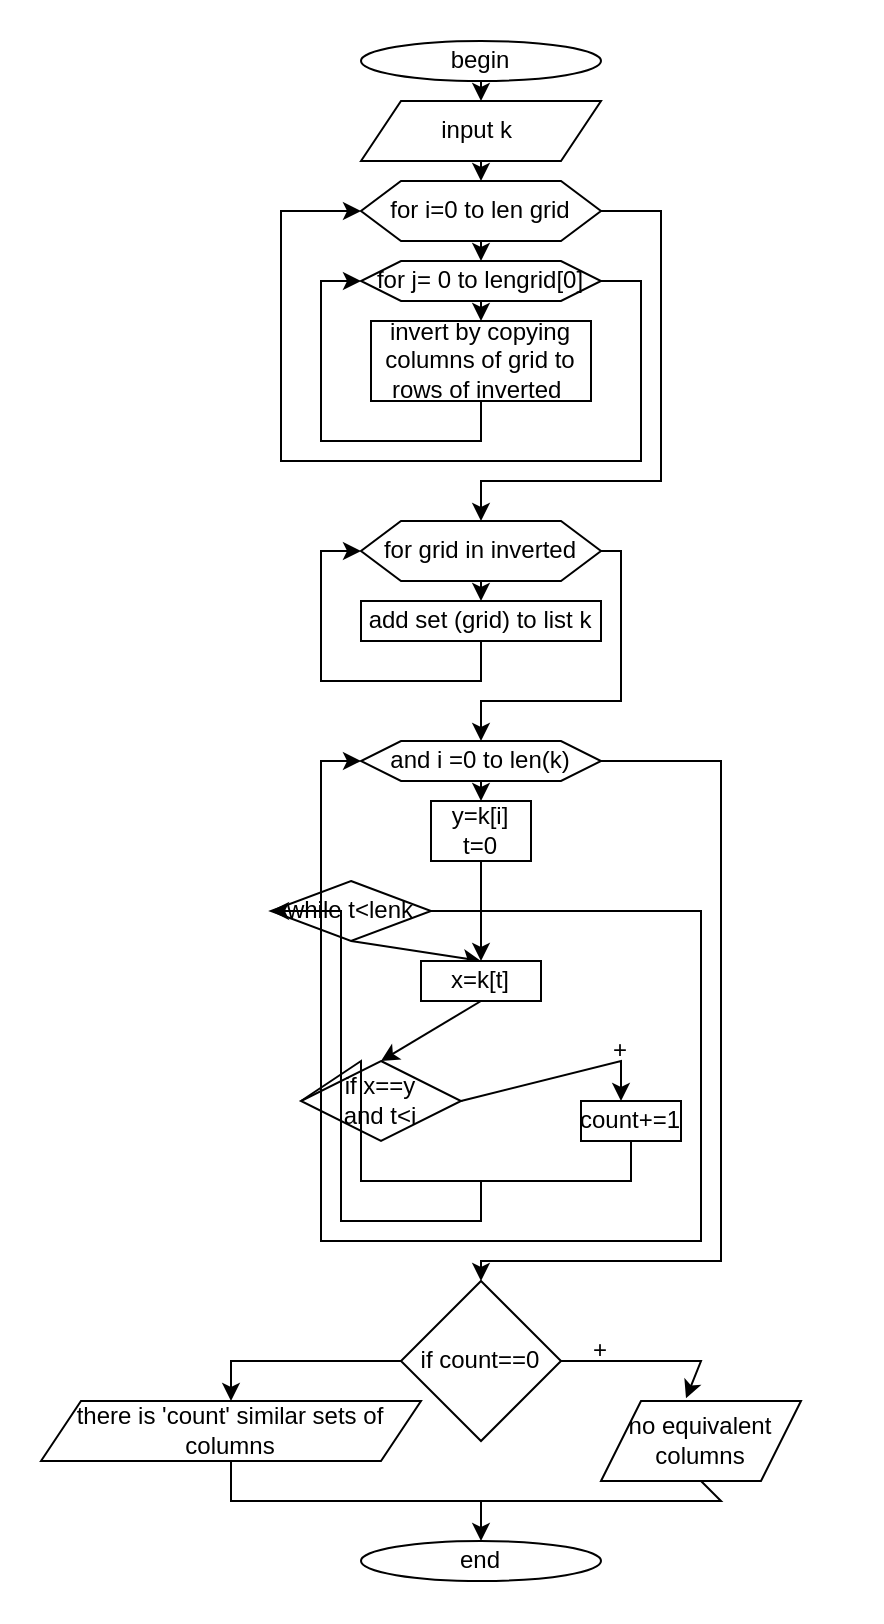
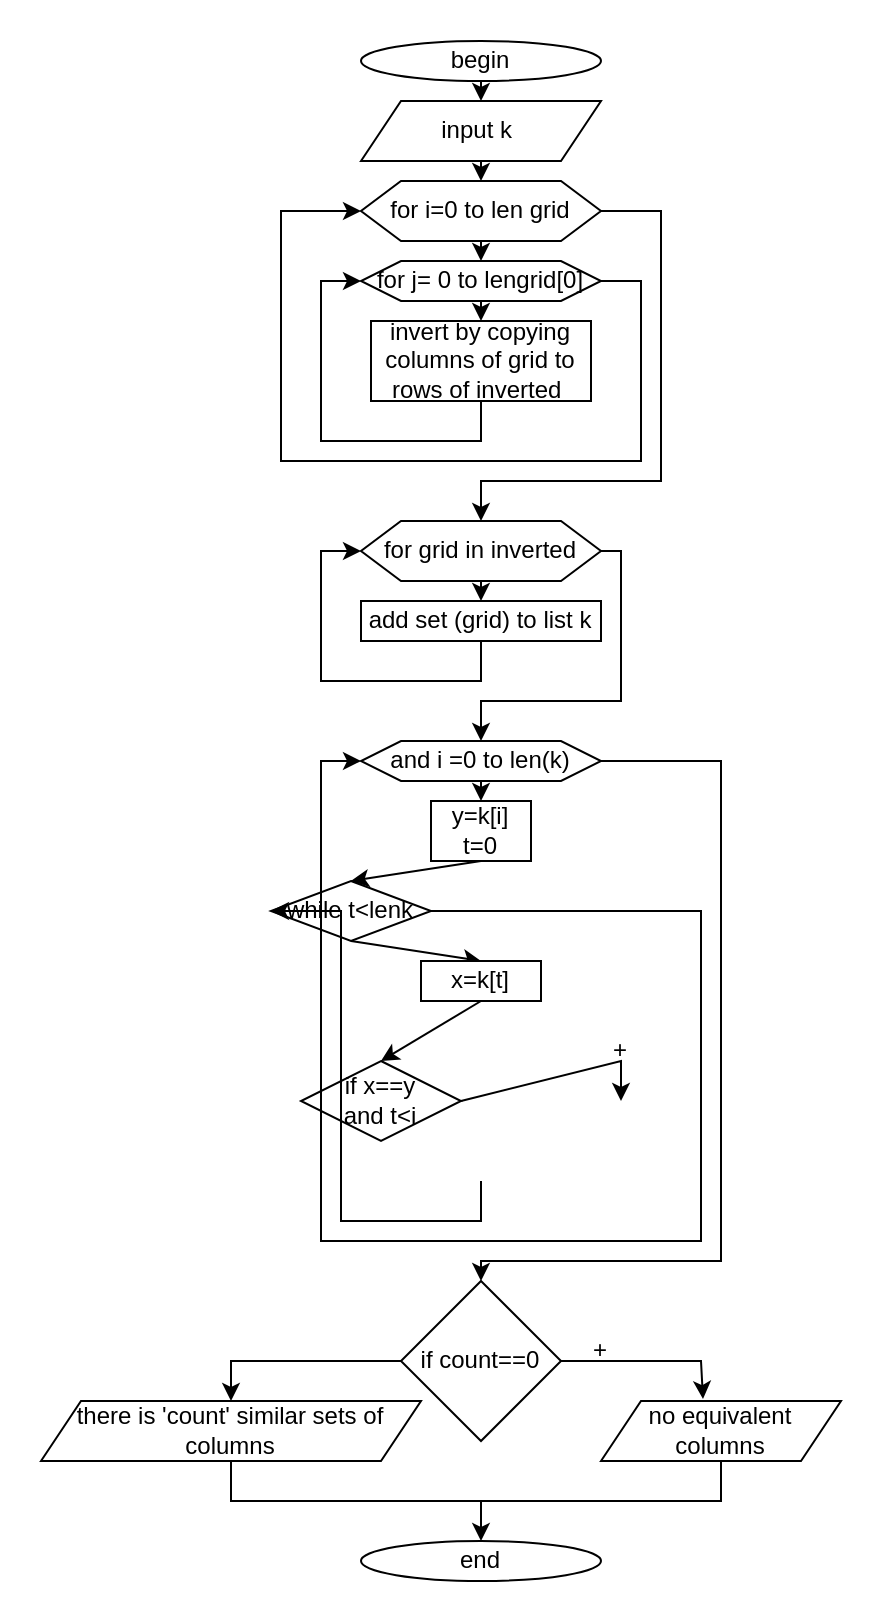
(481, 904) -> (422, 870)
(631, 1121) -> none
(445, 1181) -> none
(701, 1441) -> (721, 1431)
